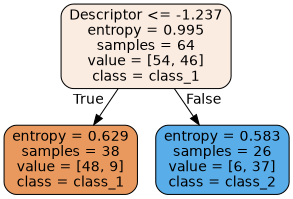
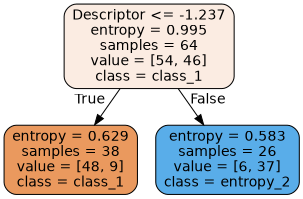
(222, 160) -> (228, 160)
